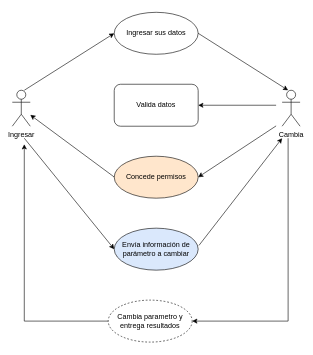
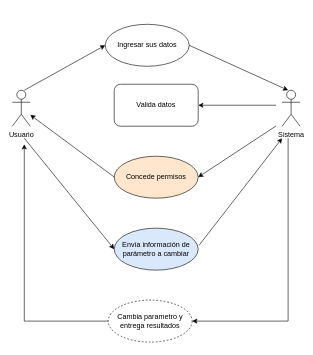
(156, 33) -> (147, 45)
(22, 135) -> (22, 135)
(292, 135) -> (292, 135)
